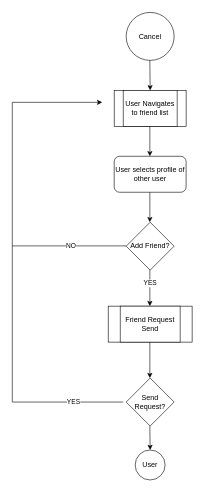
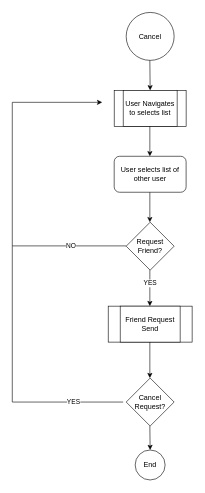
(150, 108) -> (150, 108)
(150, 174) -> (150, 174)
(150, 246) -> (150, 246)
(150, 402) -> (150, 402)
(150, 465) -> (150, 465)
